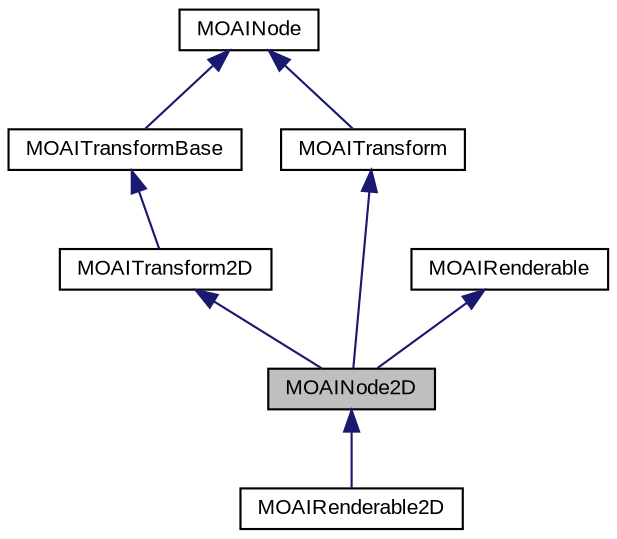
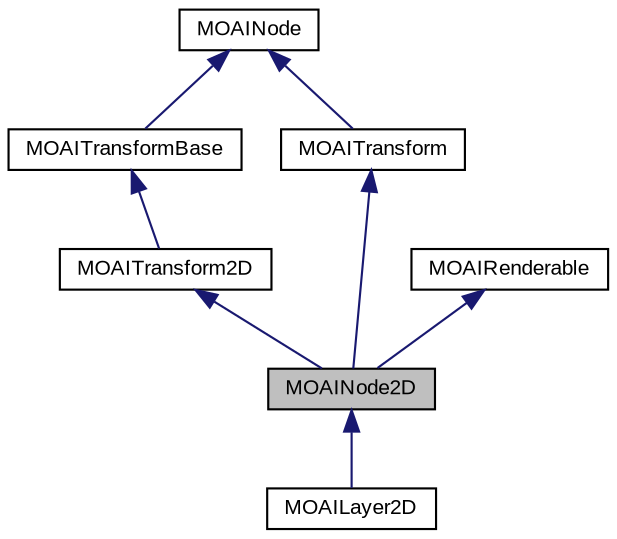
(352, 509) -> (352, 509)
